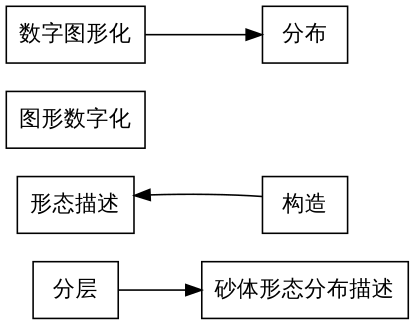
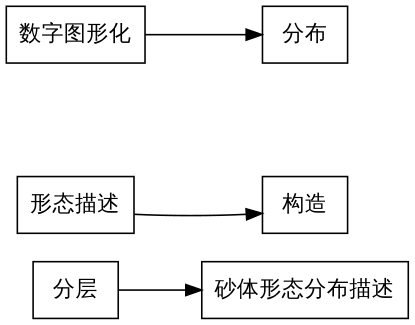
(76, 120) -> none
(206, 194) -> (190, 216)
